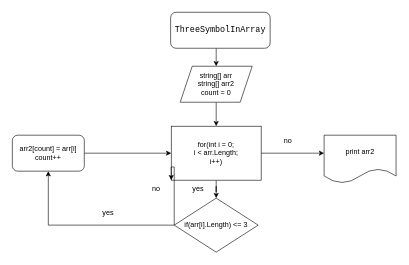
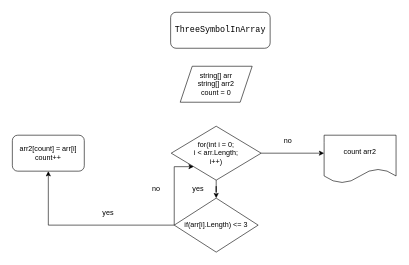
(216, 60) -> none
(216, 120) -> none
(360, 152) -> (360, 152)
(165, 153) -> none
(216, 153) -> (216, 153)
